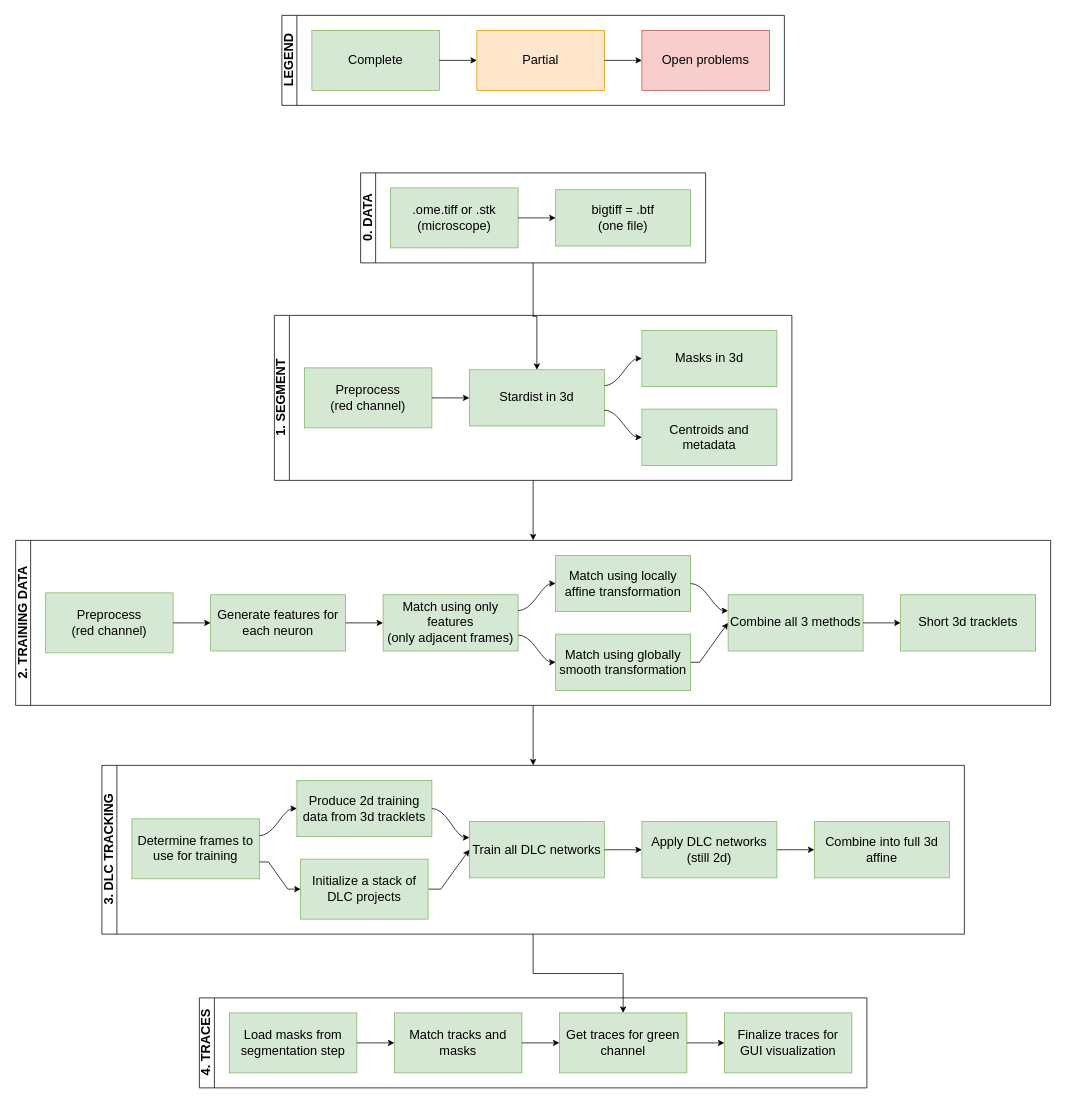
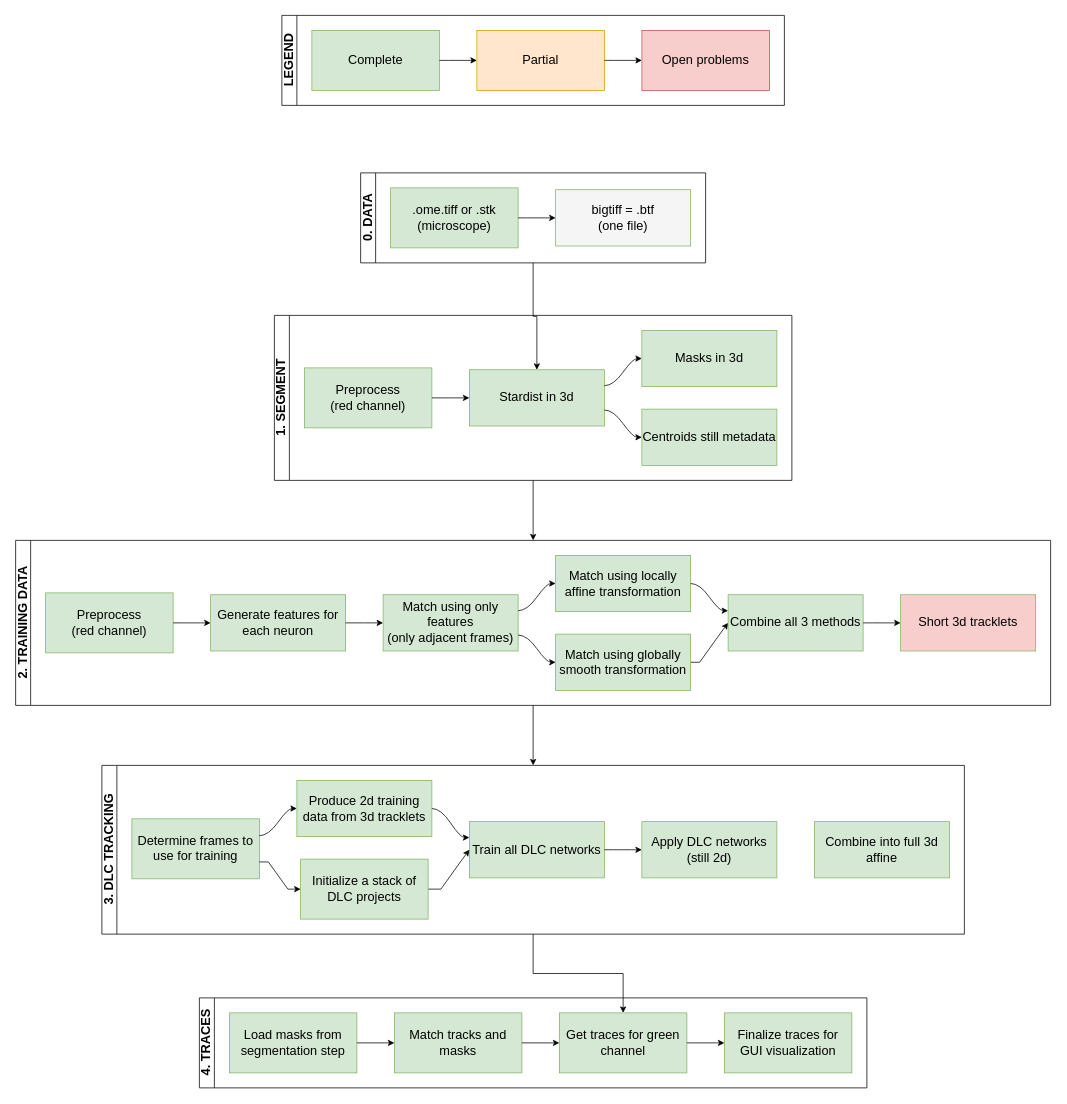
(623, 218) -> (623, 218)
(709, 438) -> (709, 438)
(968, 623) -> (968, 623)
(795, 850) -> none
